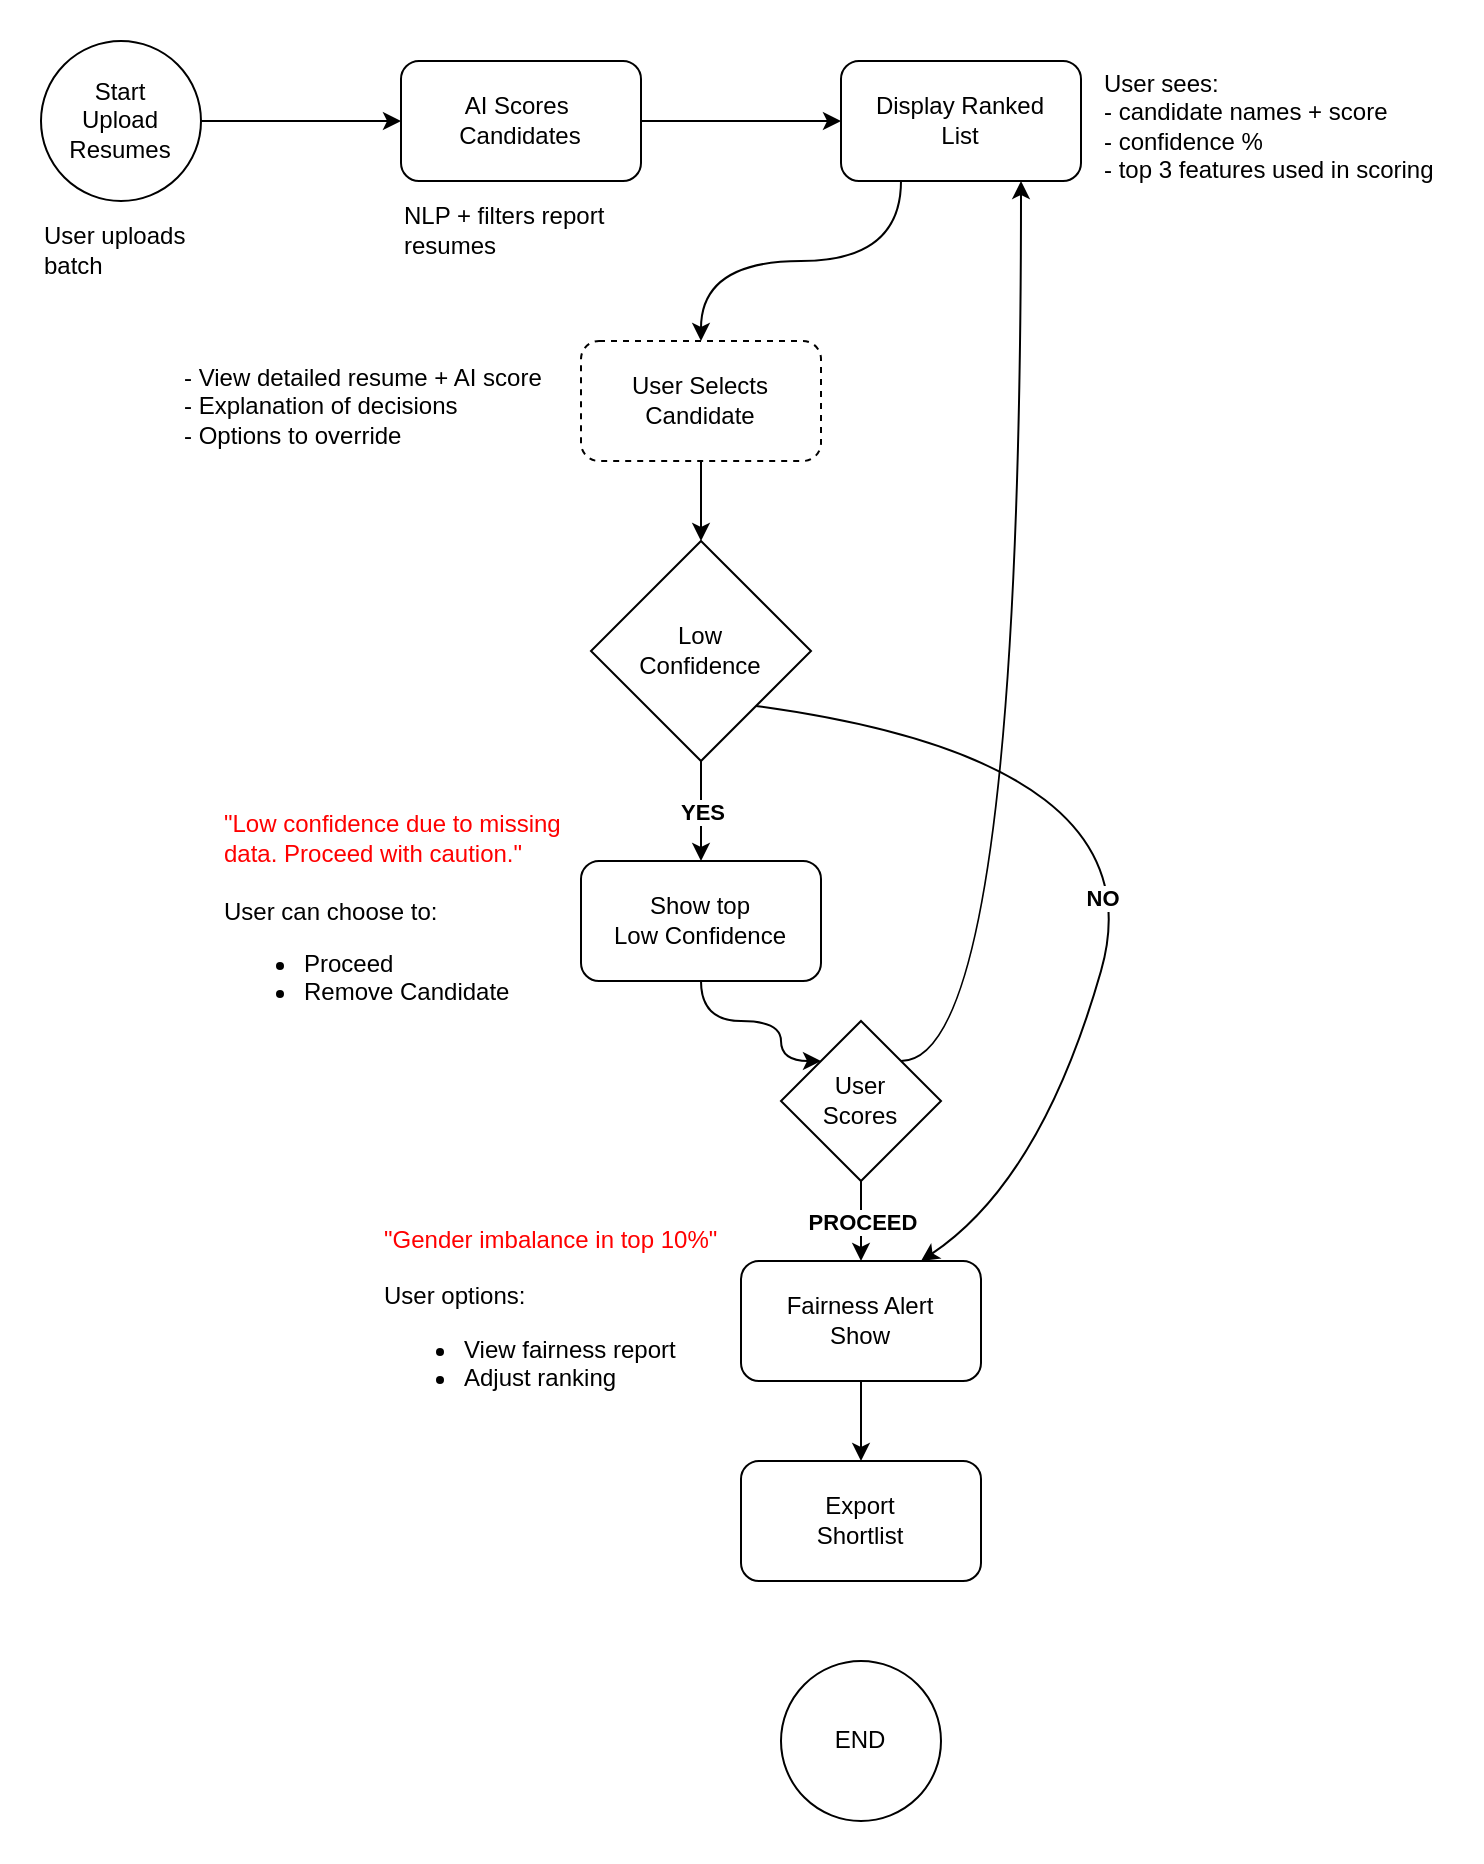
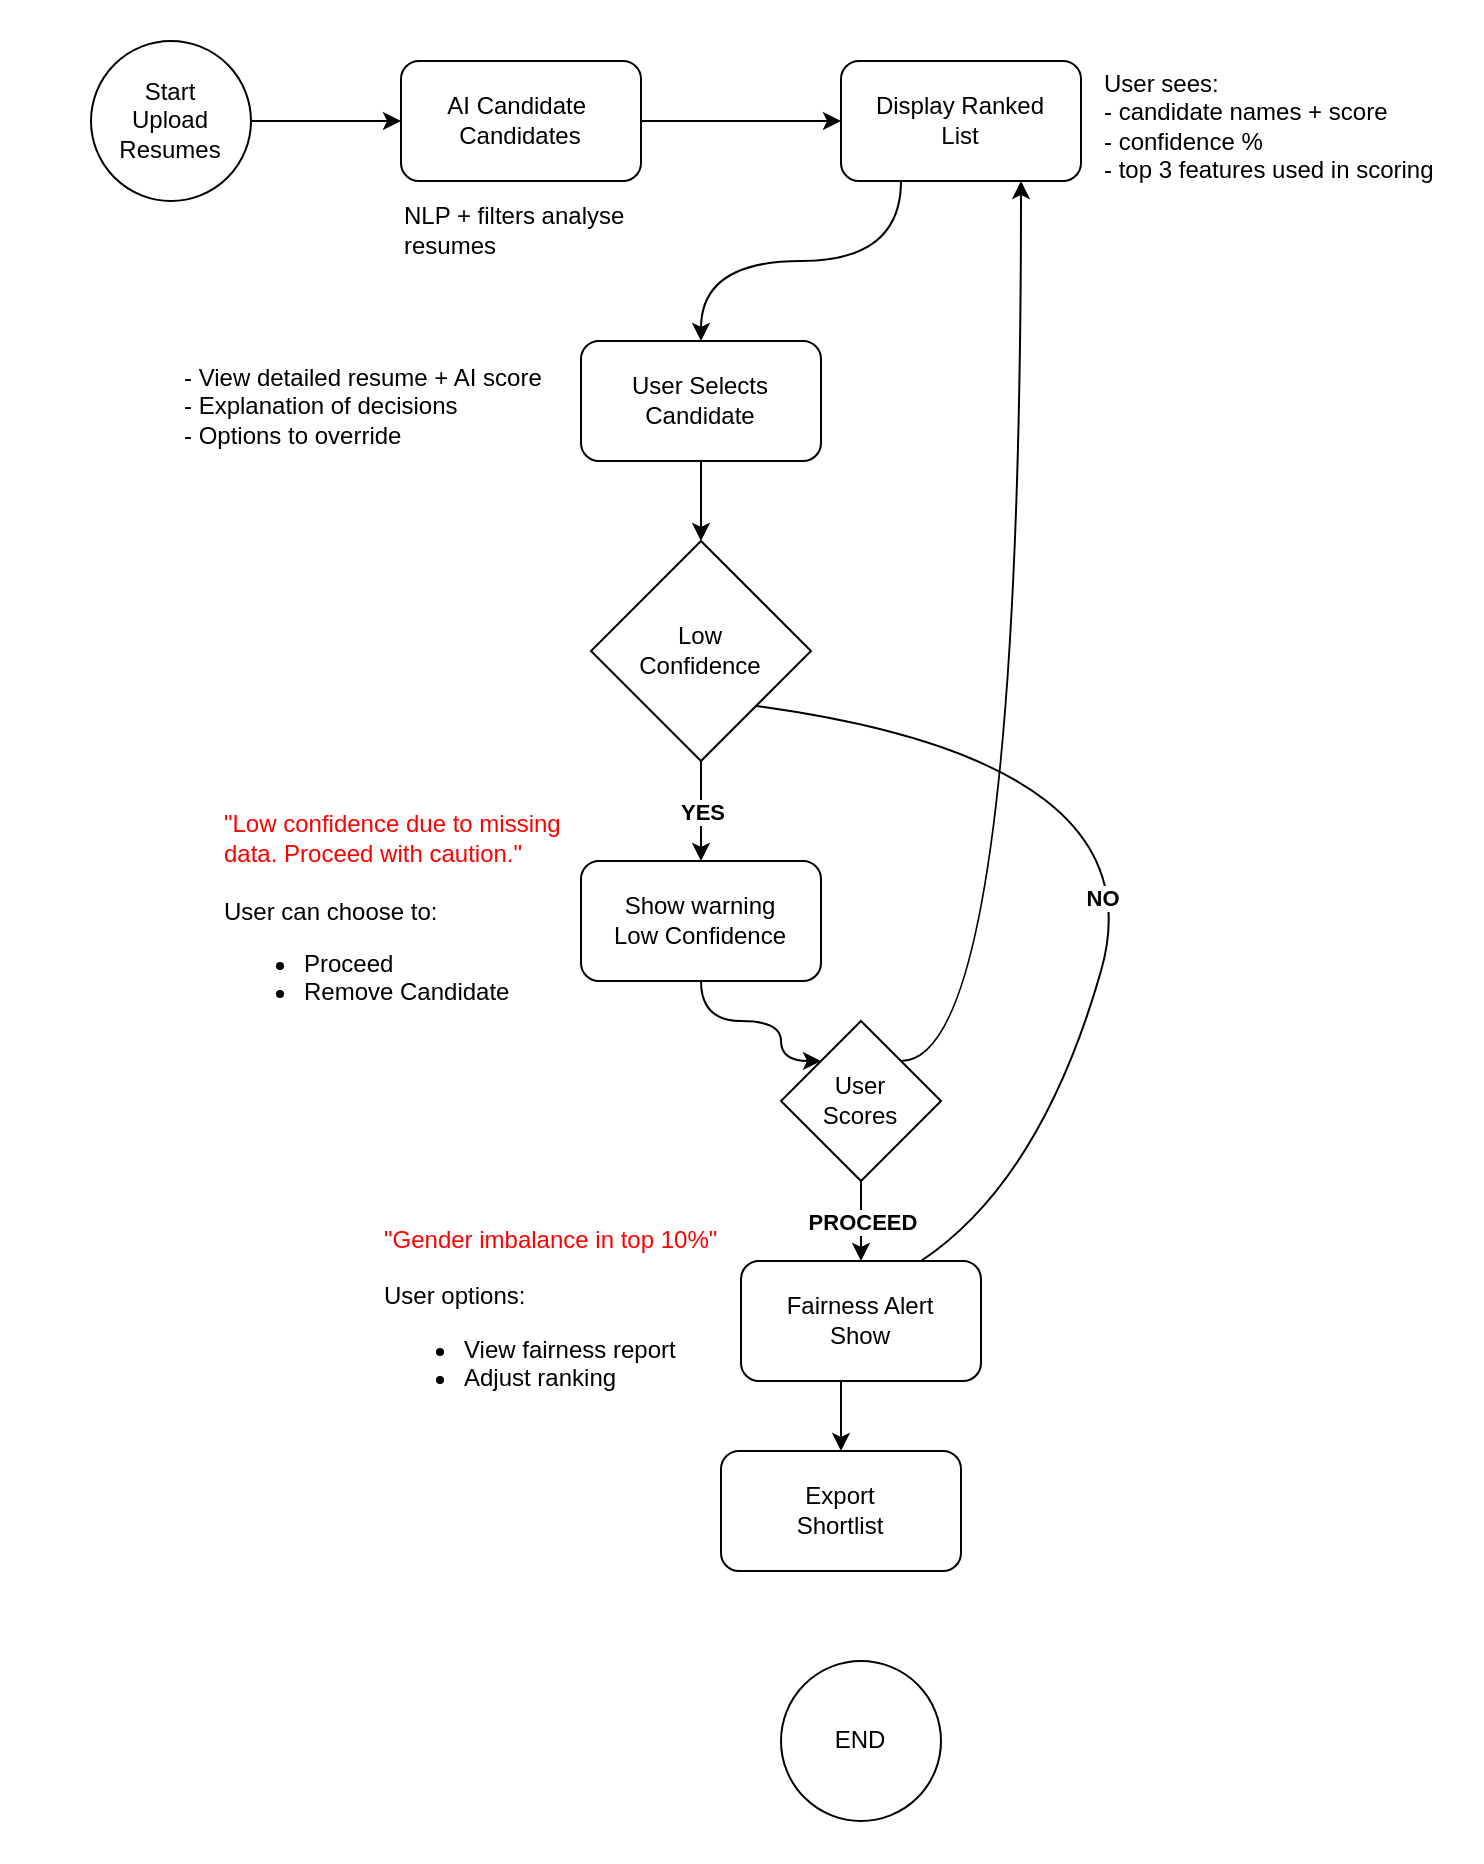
(121, 121) -> (171, 121)
(521, 121) -> (521, 121)
(523, 231) -> (523, 231)
(121, 251) -> none
(701, 401) -> (701, 401)
(701, 921) -> (701, 921)
(1013, 1170) -> (1009, 1174)
(861, 1521) -> (841, 1511)
